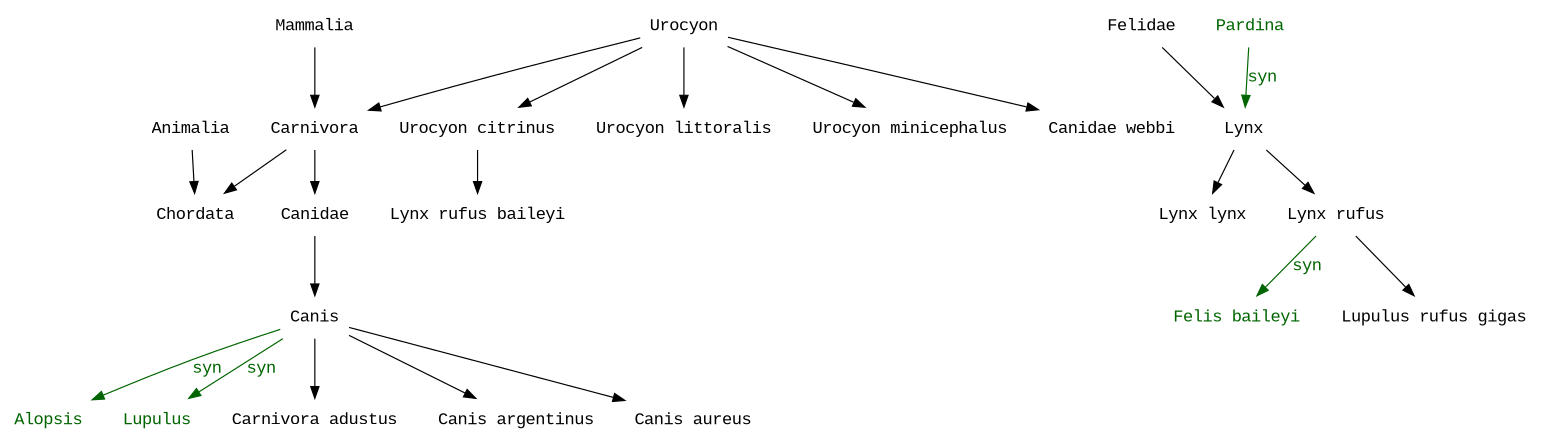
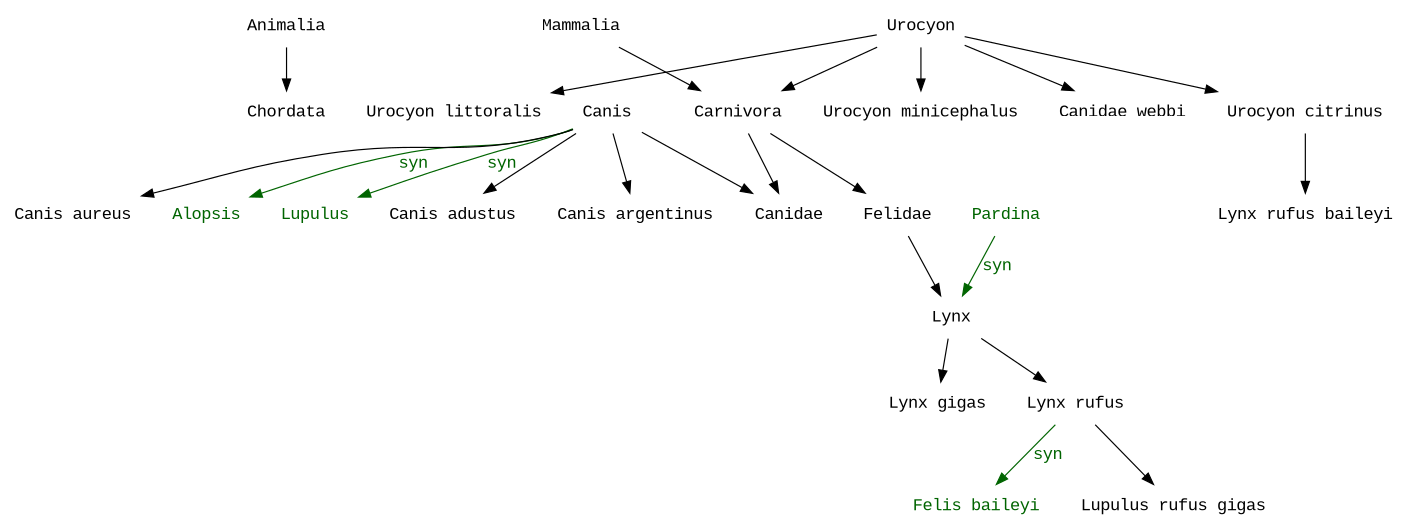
(260, 168) -> (813, 160)
(1203, 215) -> (937, 403)
(315, 260) -> (692, 160)
(315, 420) -> (453, 215)
